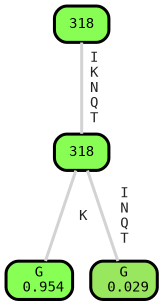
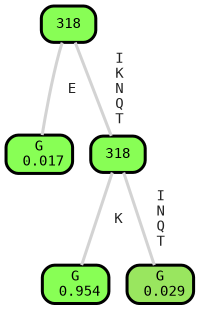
none -> (39, 154)
